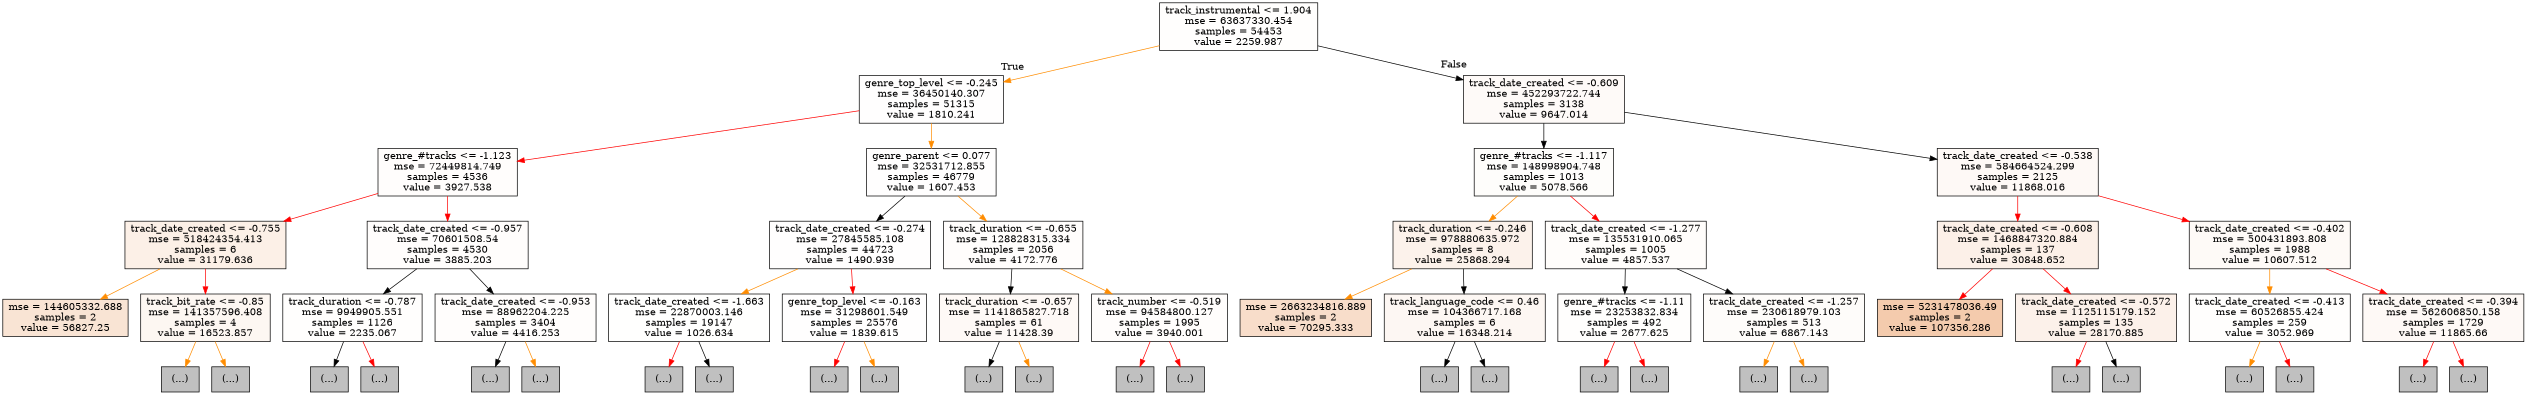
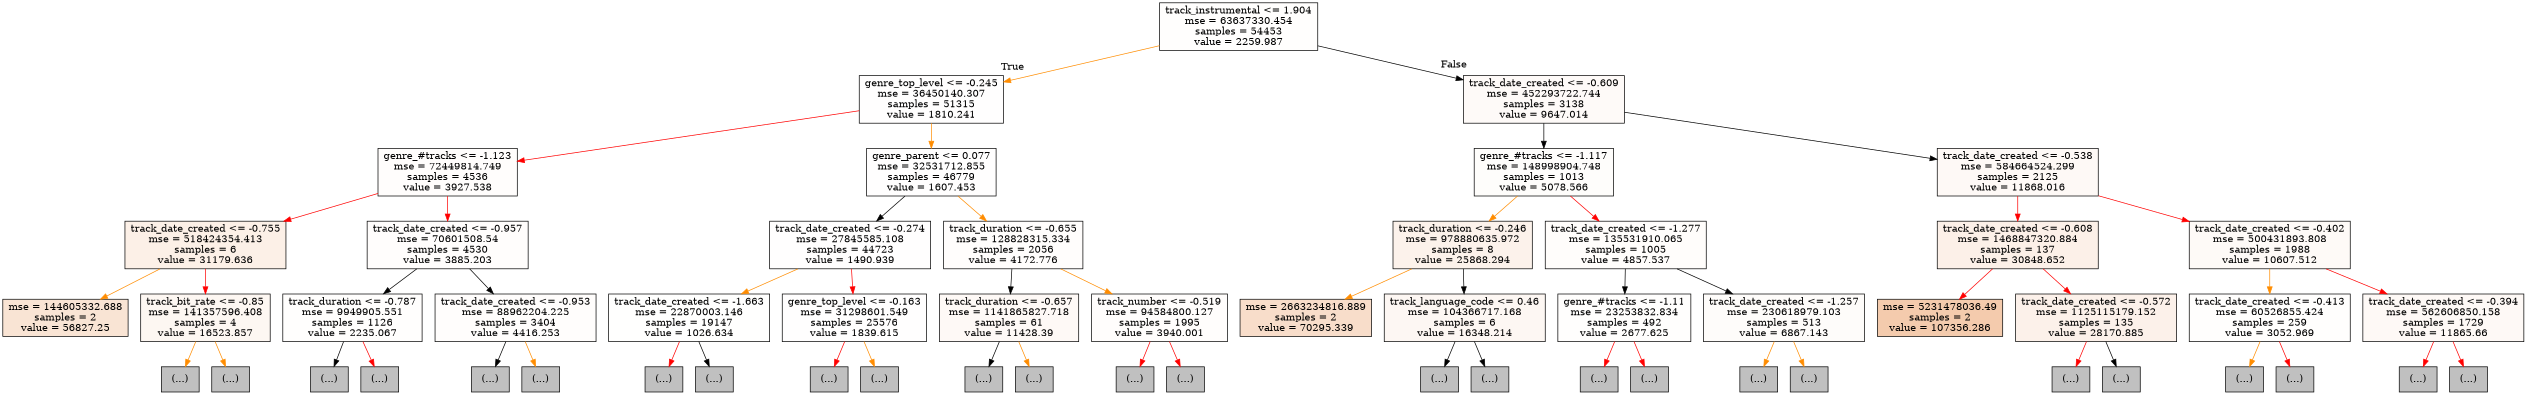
(1306, 318) -> (1306, 318)
